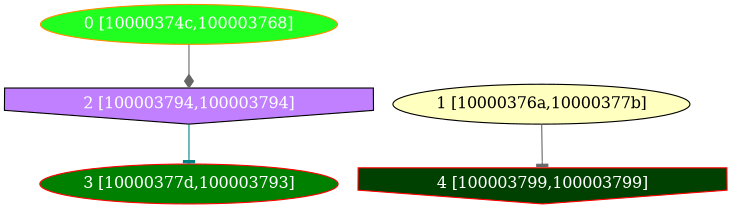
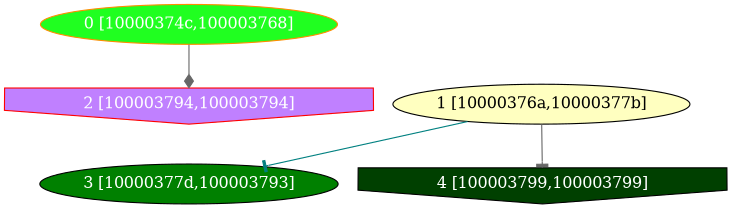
(189, 104) -> (189, 104)
(189, 141) -> (368, 143)
(189, 184) -> (189, 184)
(543, 184) -> (543, 184)
